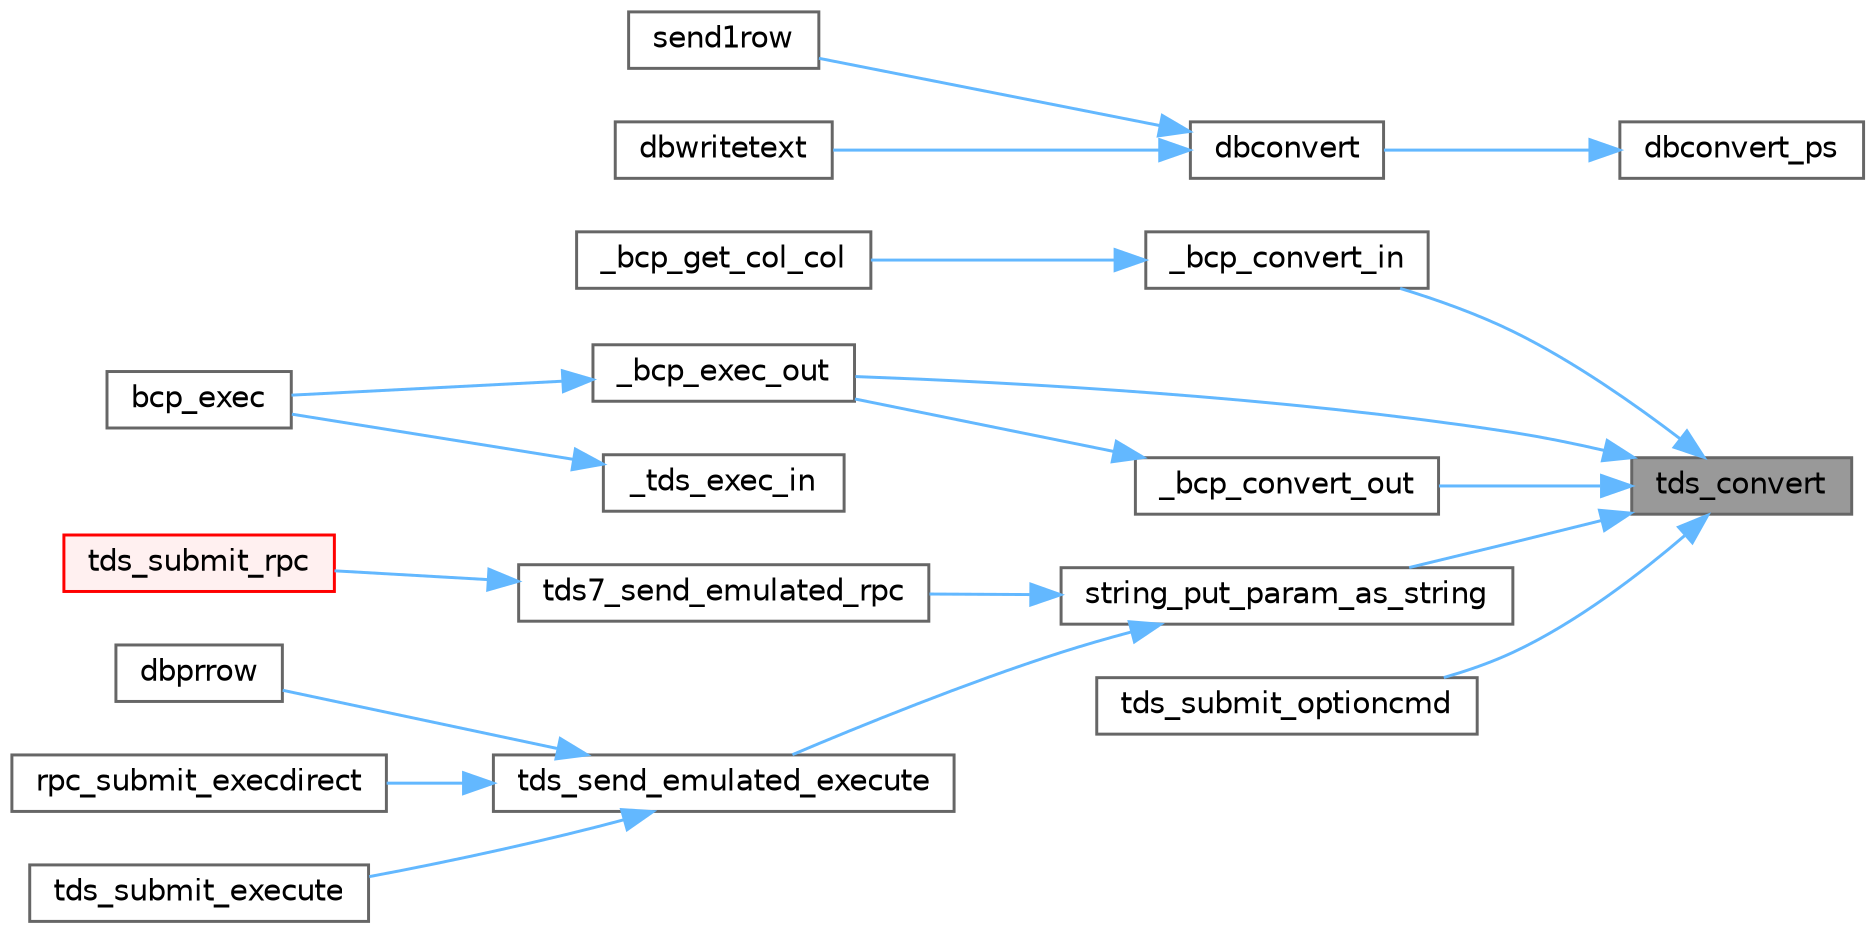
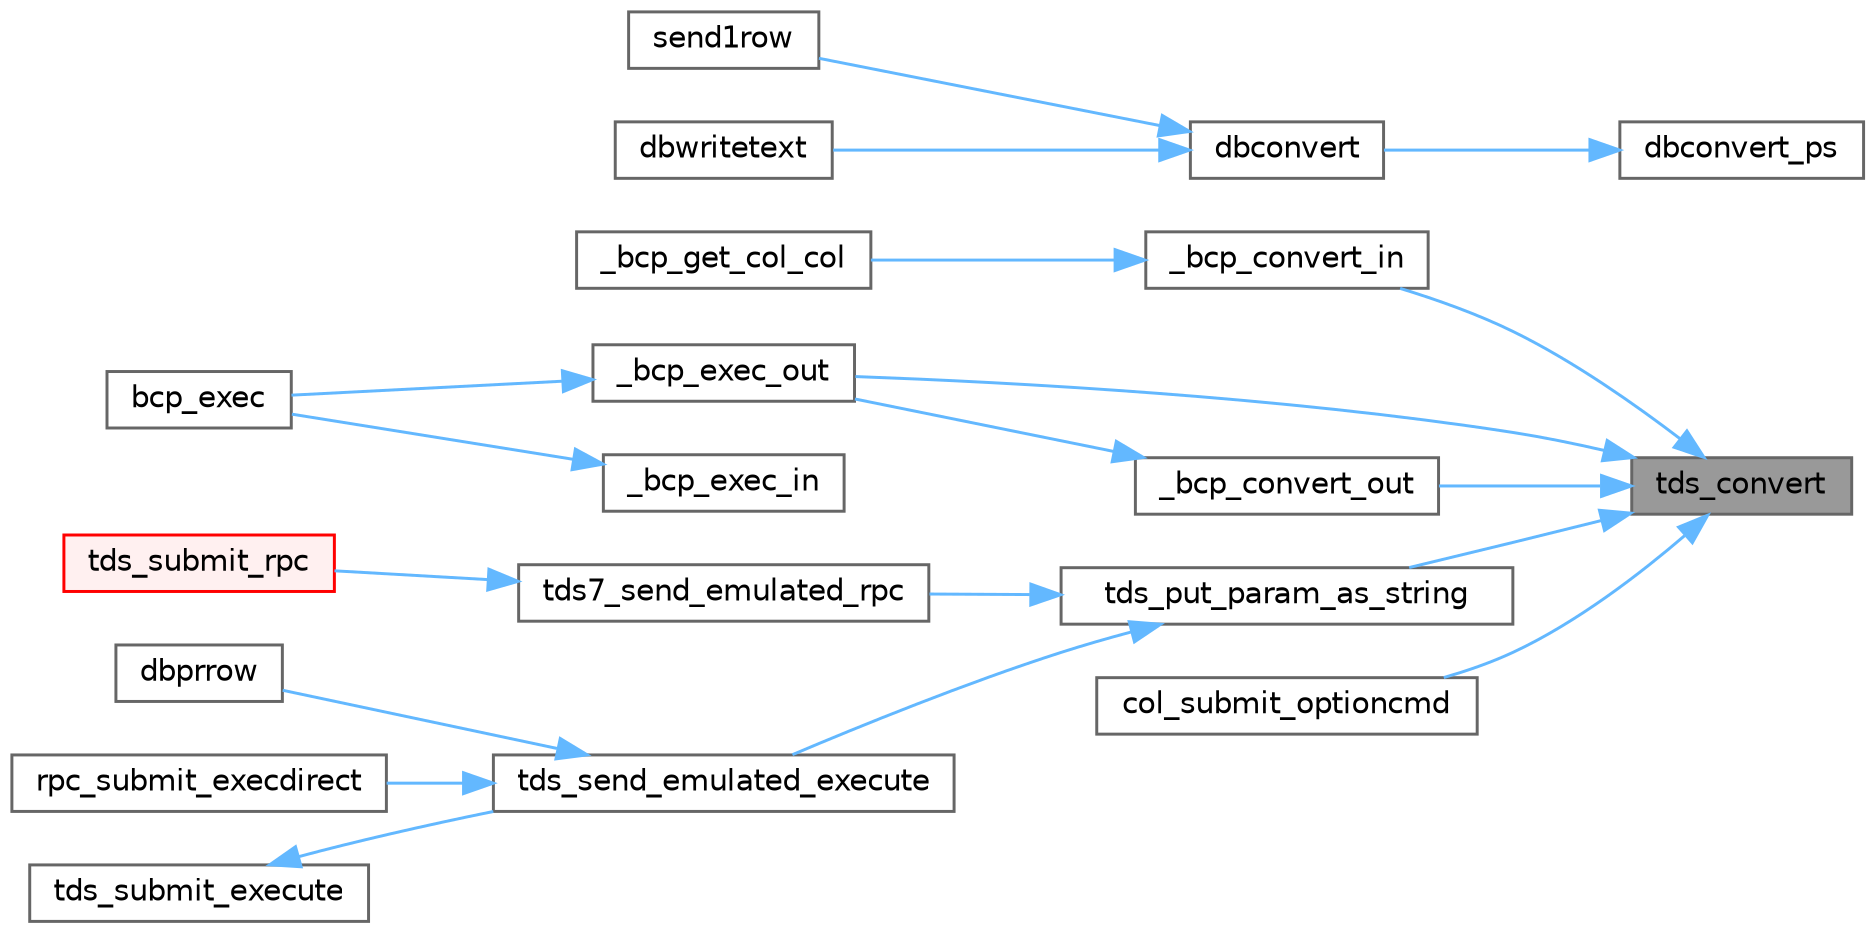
(724, 483) -> (724, 483)
(1287, 596) -> (1287, 596)
(1287, 706) -> (1287, 706)
(497, 850) -> (396, 833)
